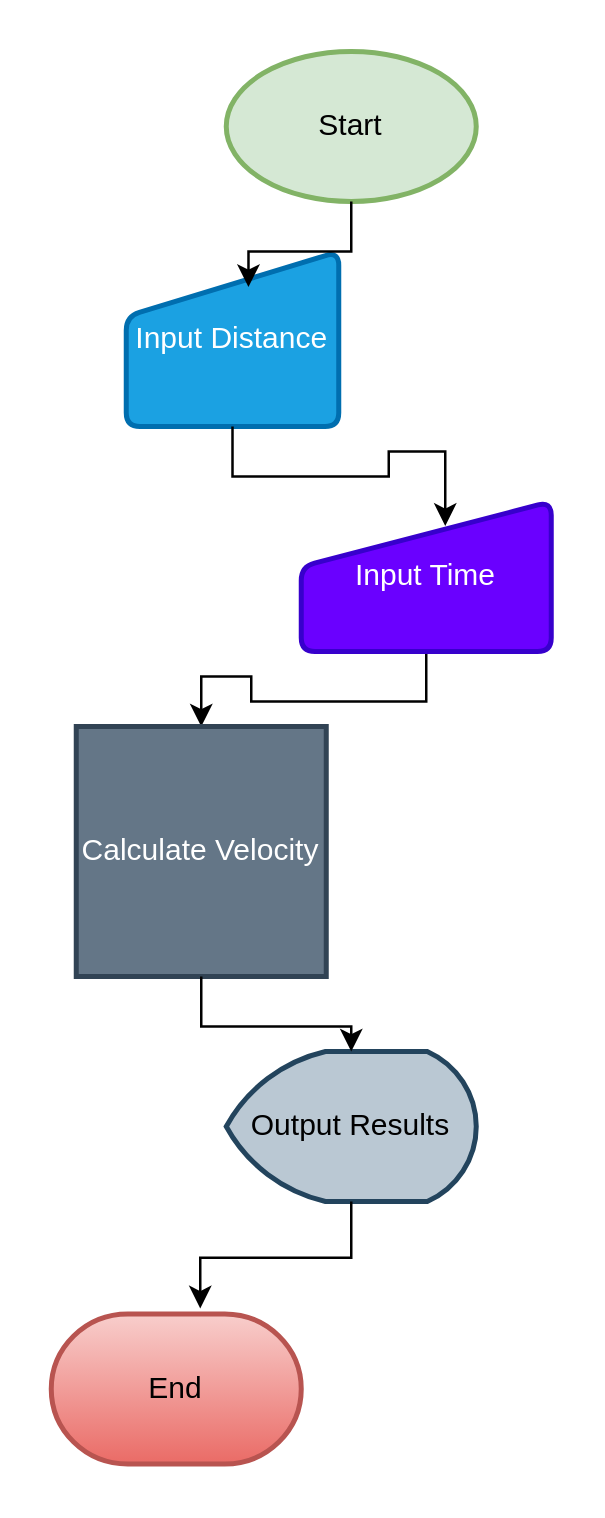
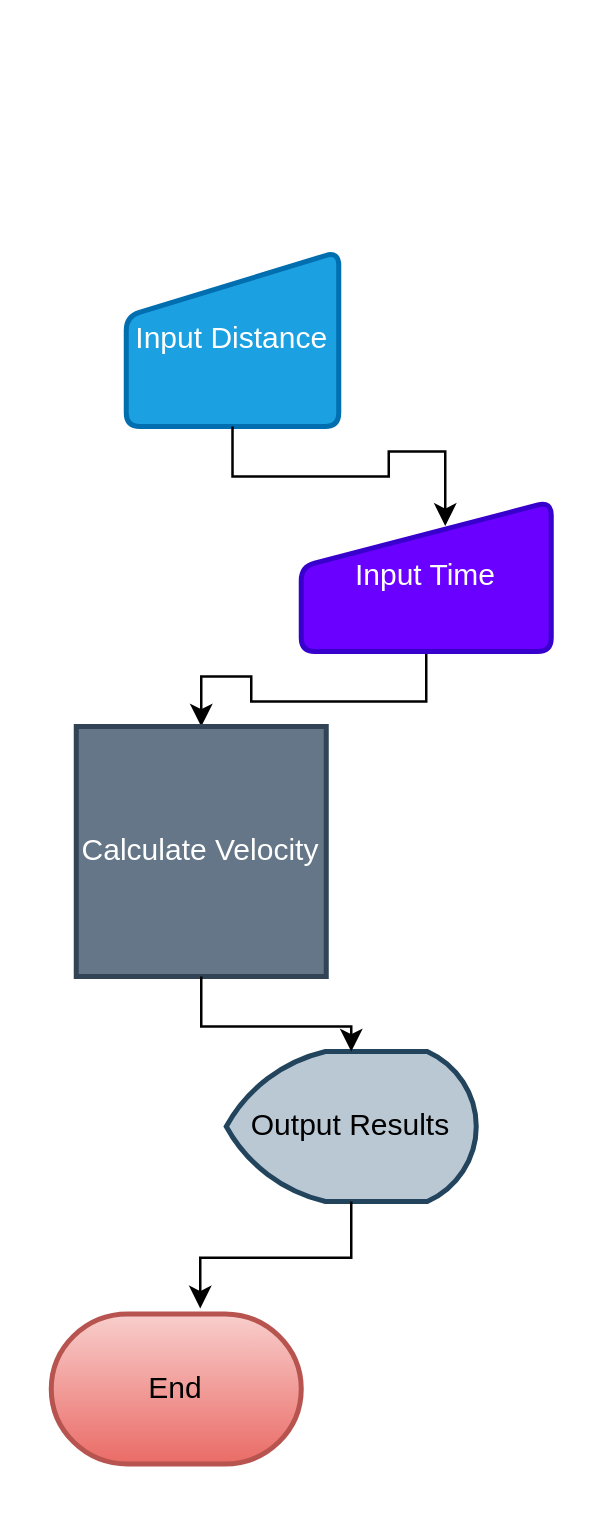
(351, 126) -> none
(316, 251) -> none
